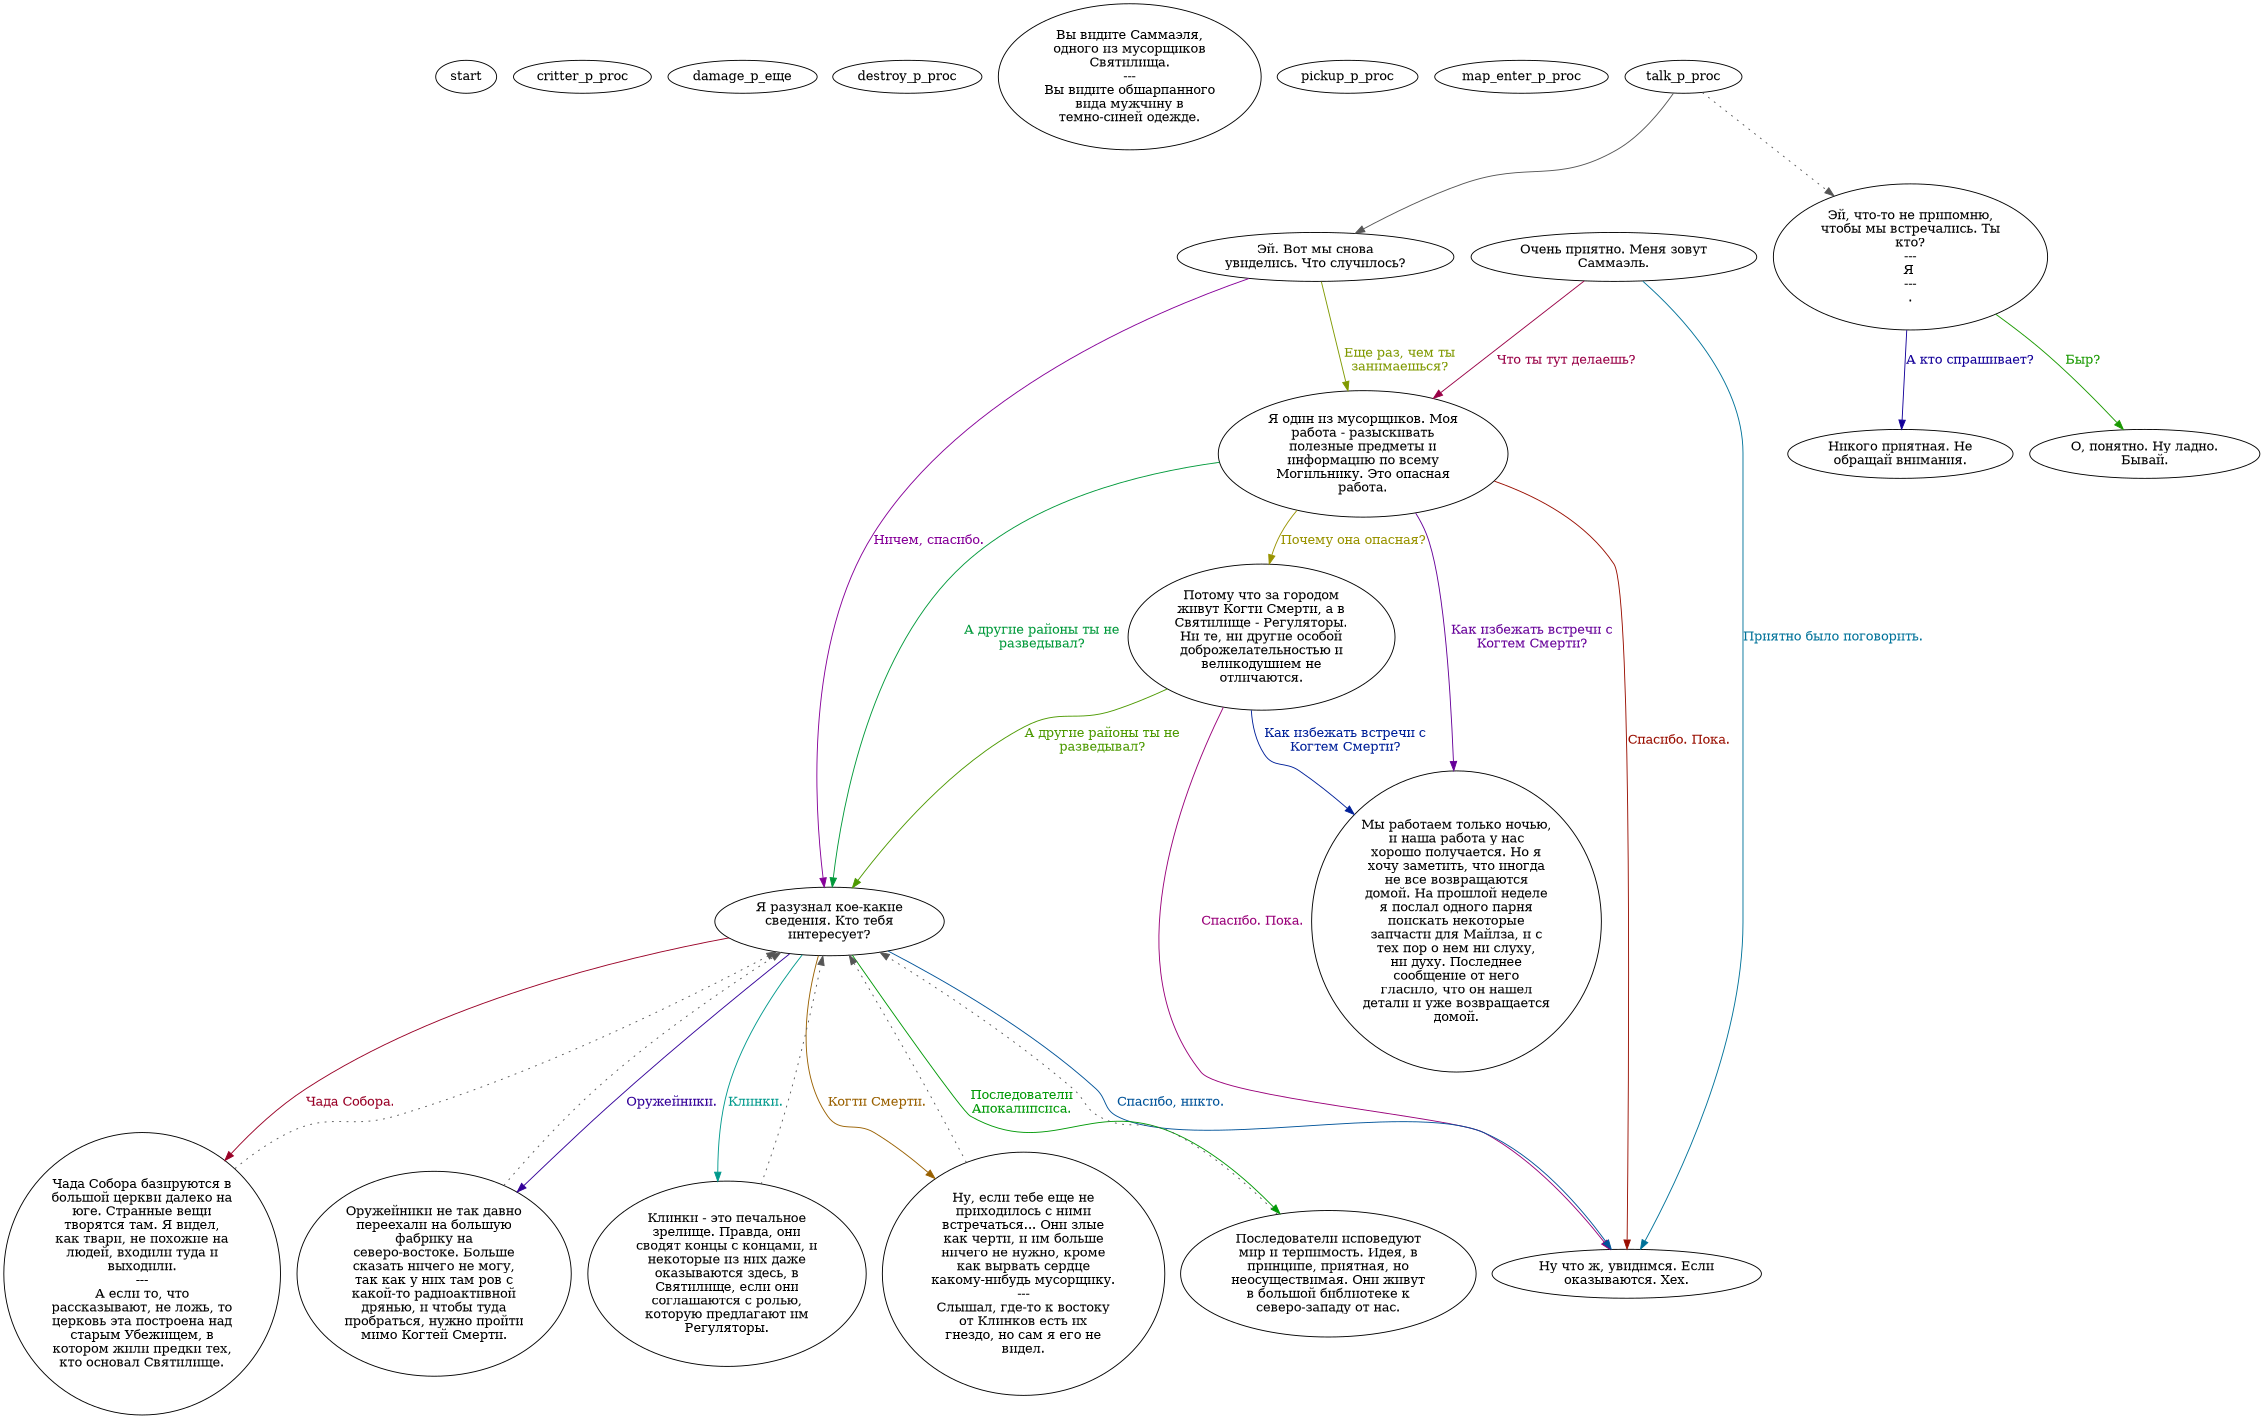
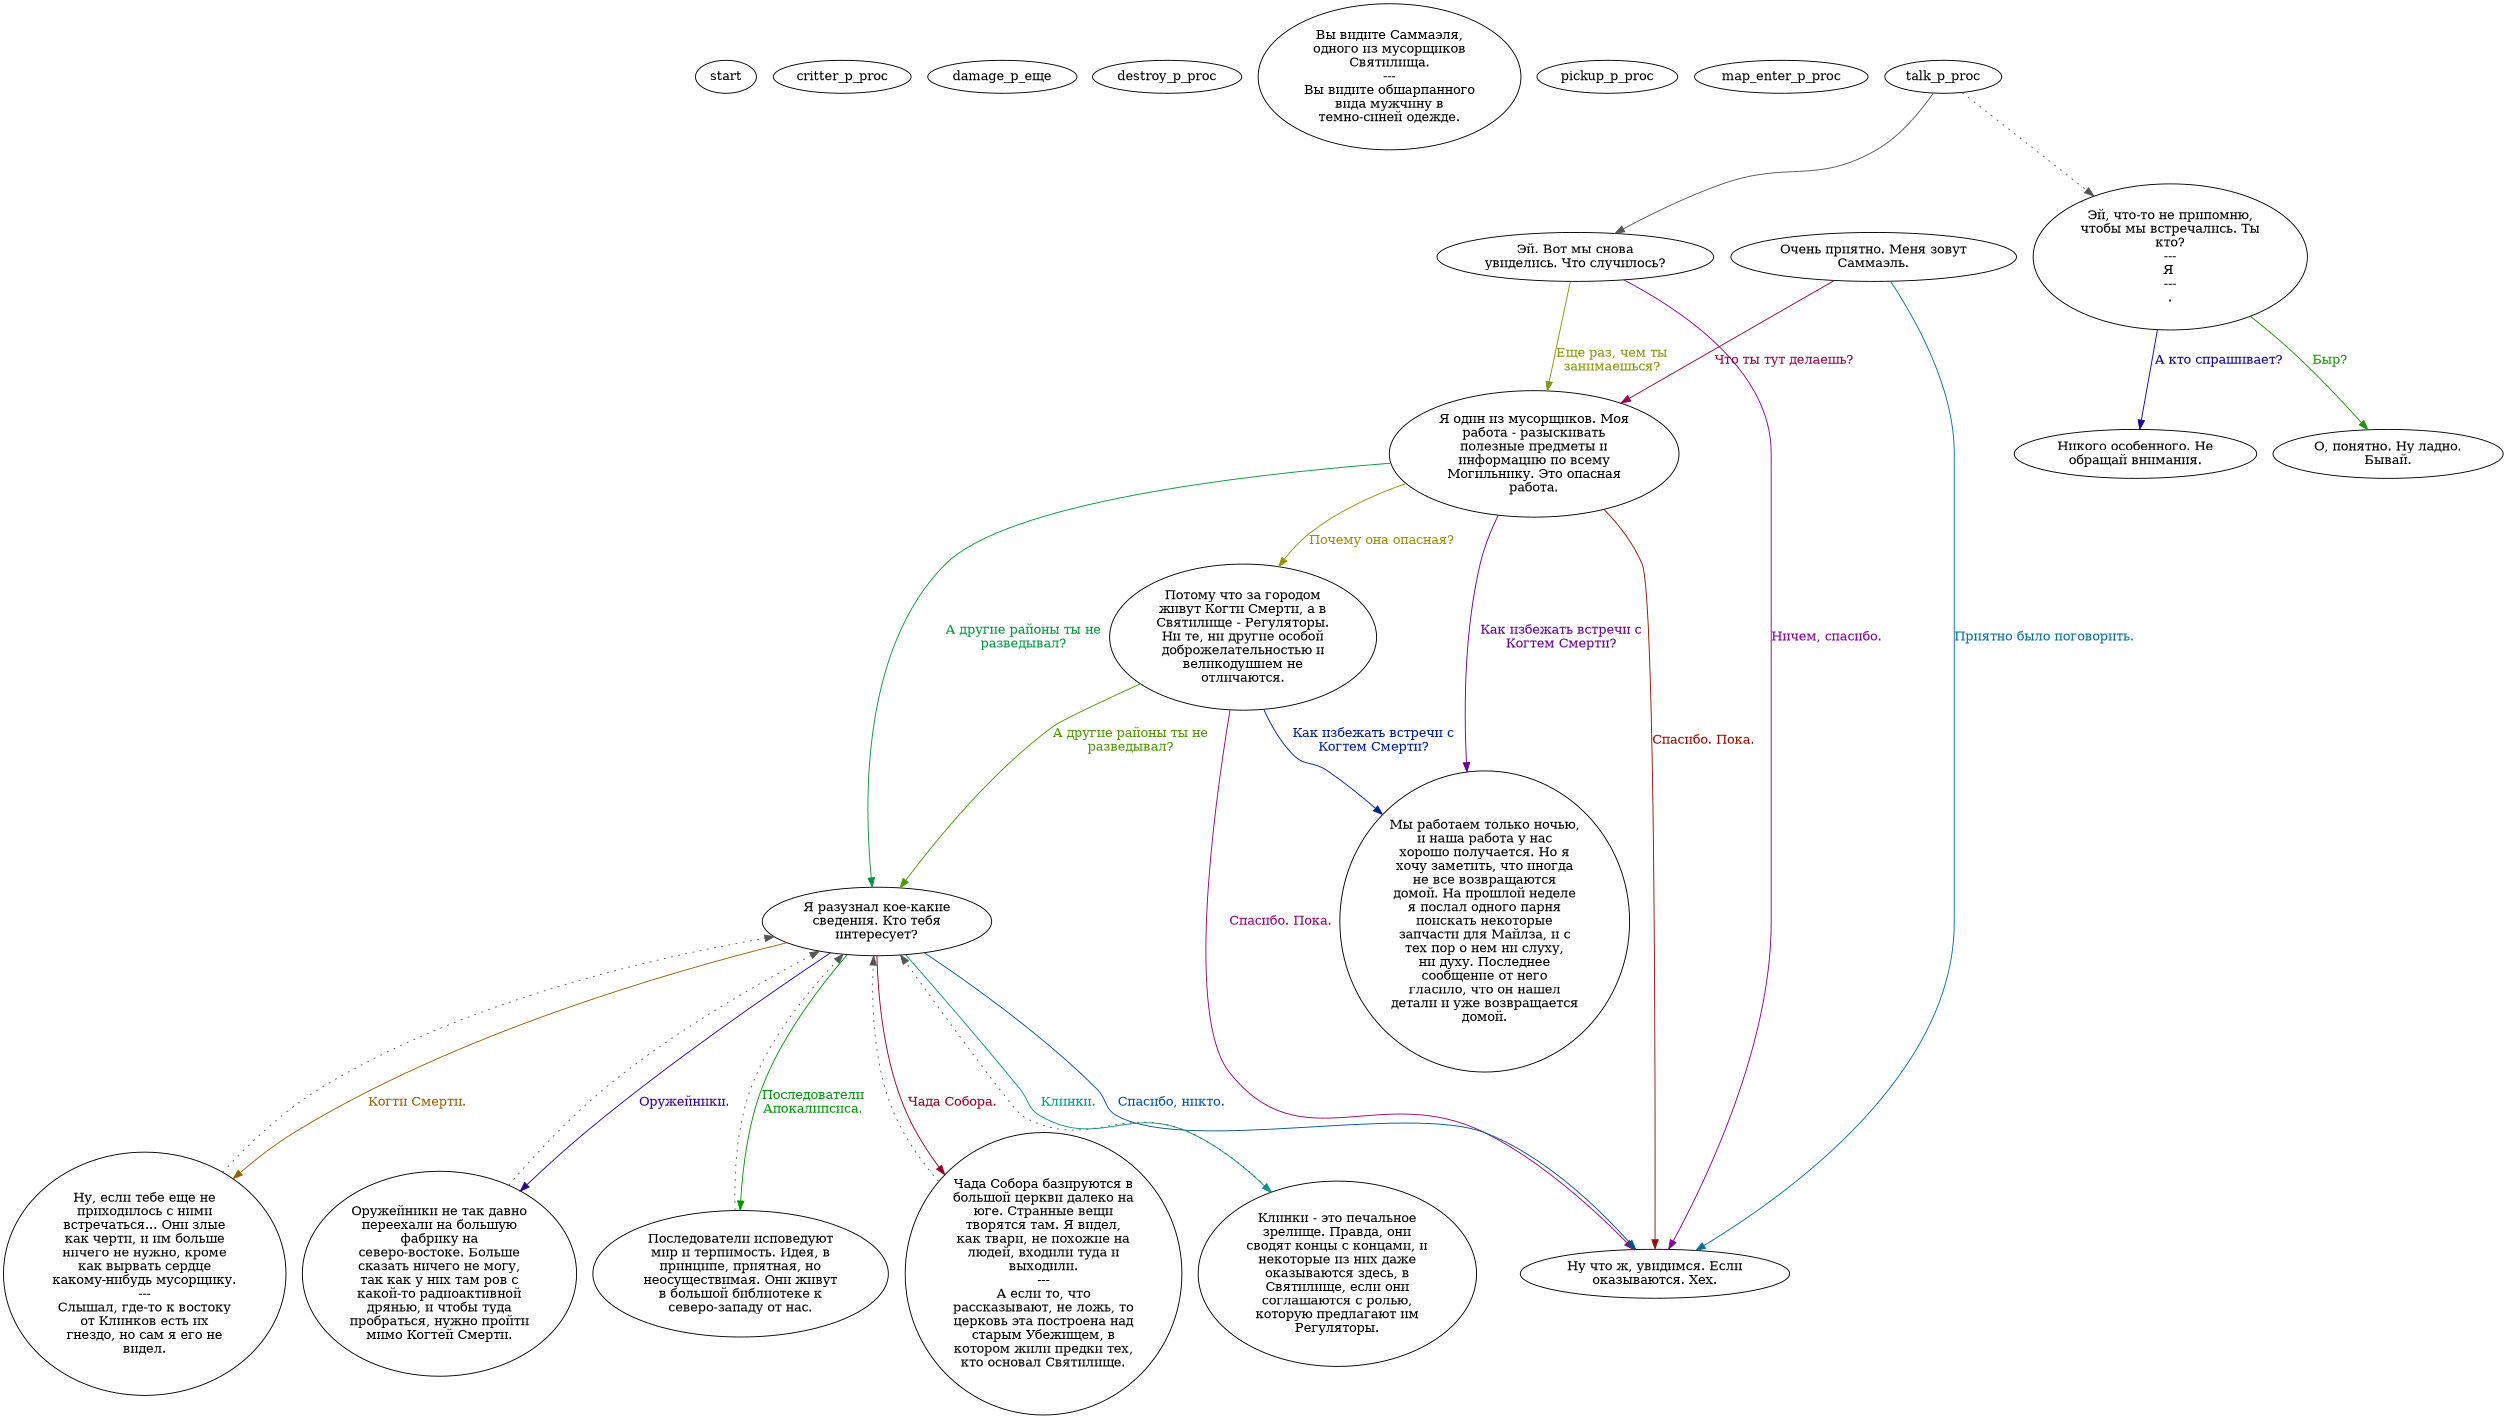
(1900, 454) -> (2135, 454)
(906, 491) -> (1771, 737)
